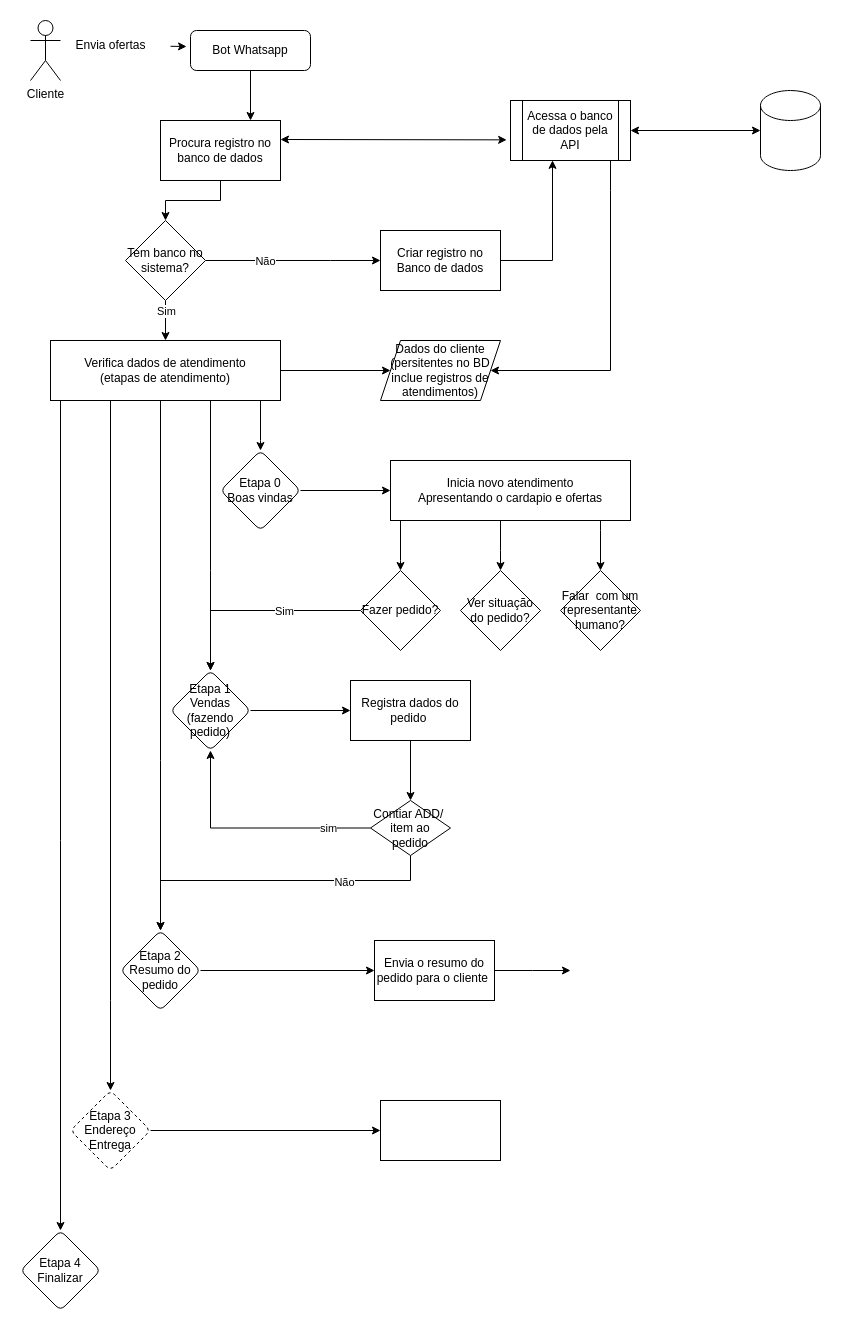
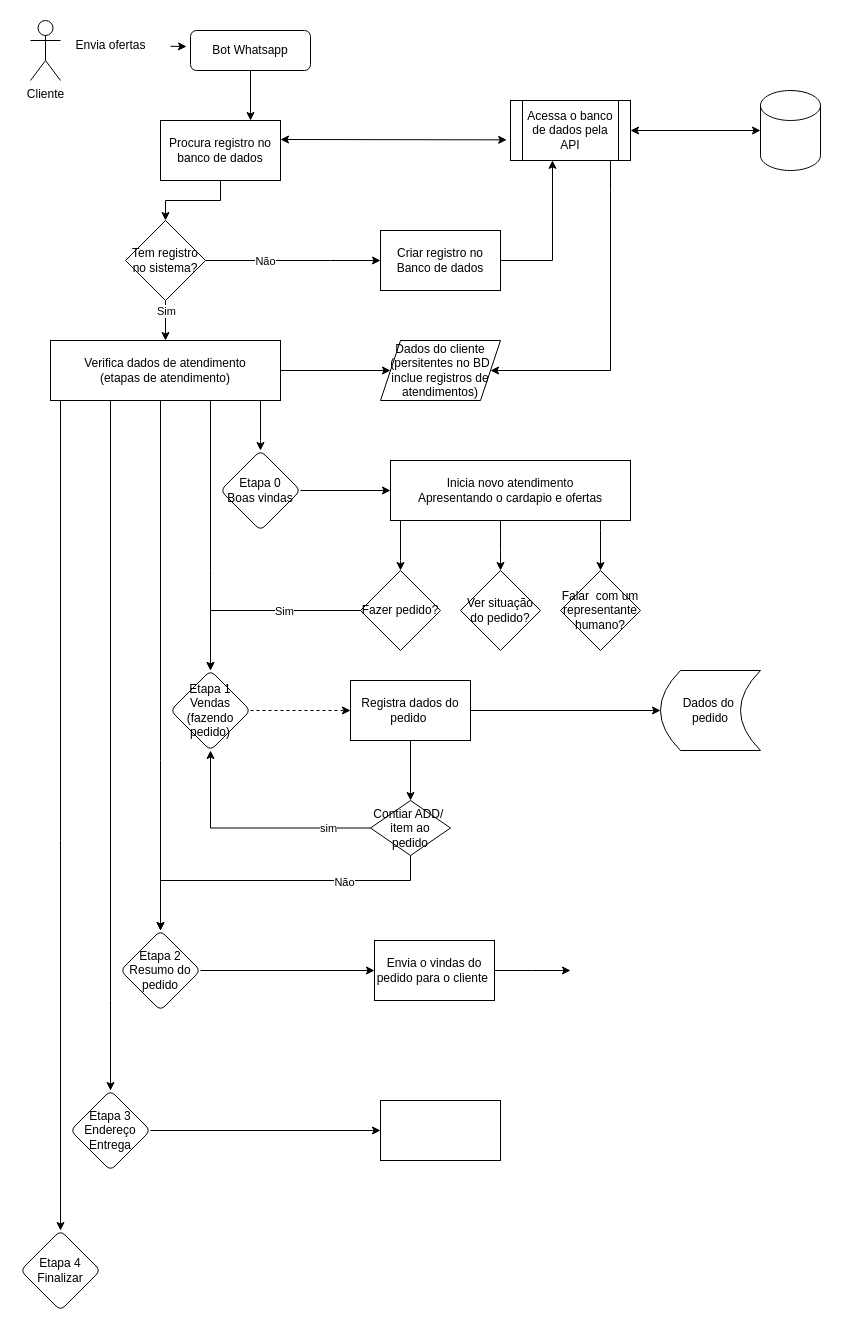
(166, 261) -> (166, 261)
(297, 711) -> (297, 711)
none -> (562, 711)
none -> (711, 711)
(435, 971) -> (435, 971)
(111, 1131) -> (111, 1131)
